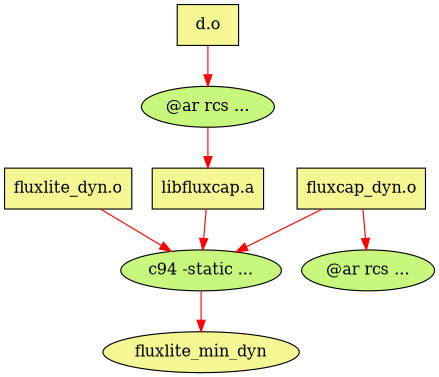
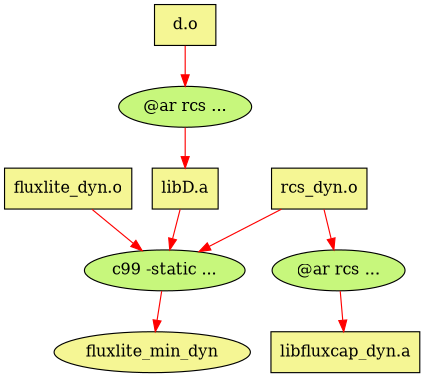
(208, 189) -> (185, 189)
(361, 189) -> (319, 189)
(201, 270) -> (165, 270)
none -> (345, 352)
